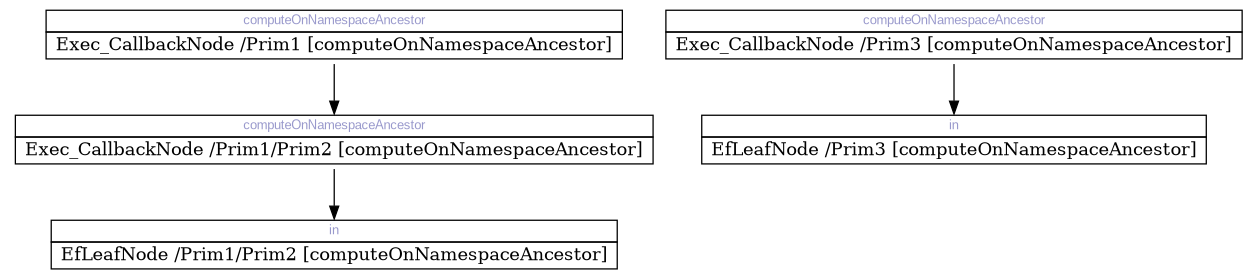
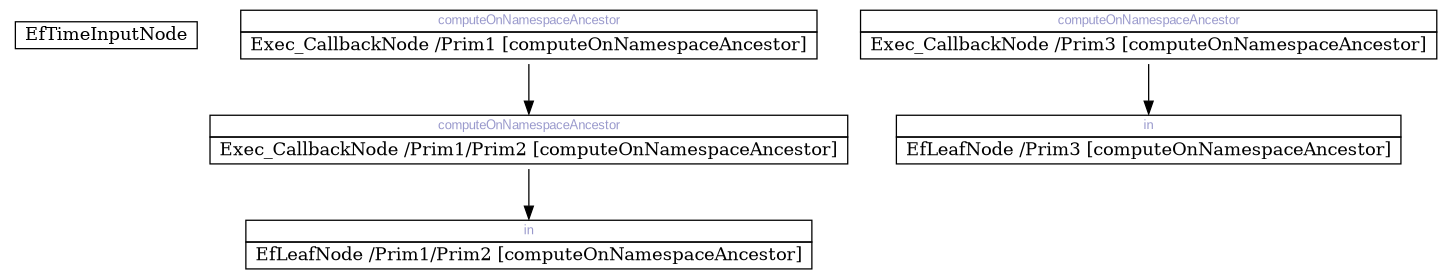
none -> (106, 35)
